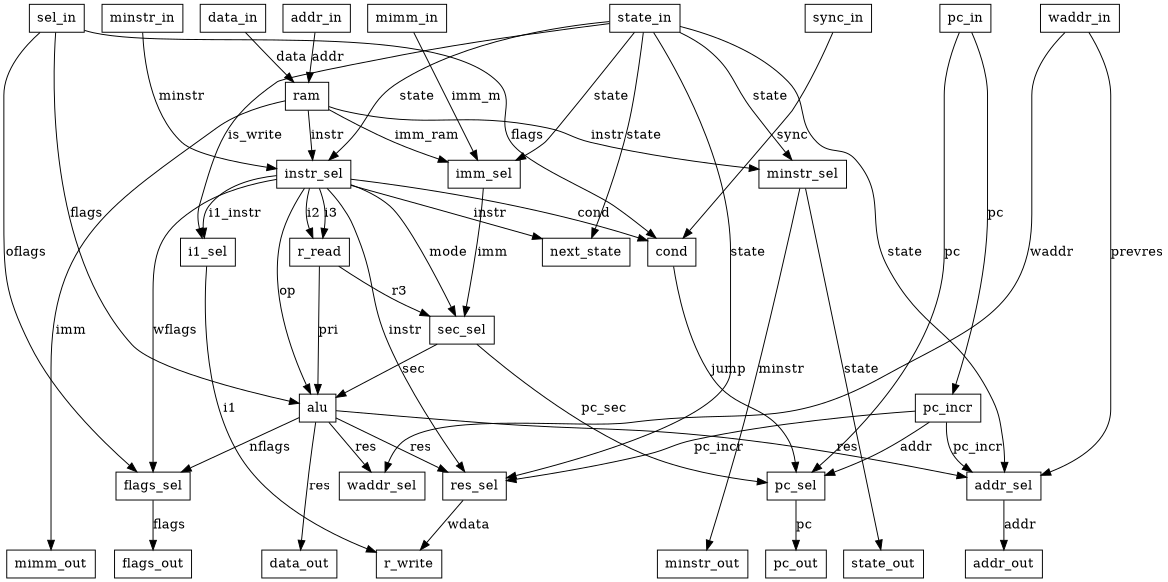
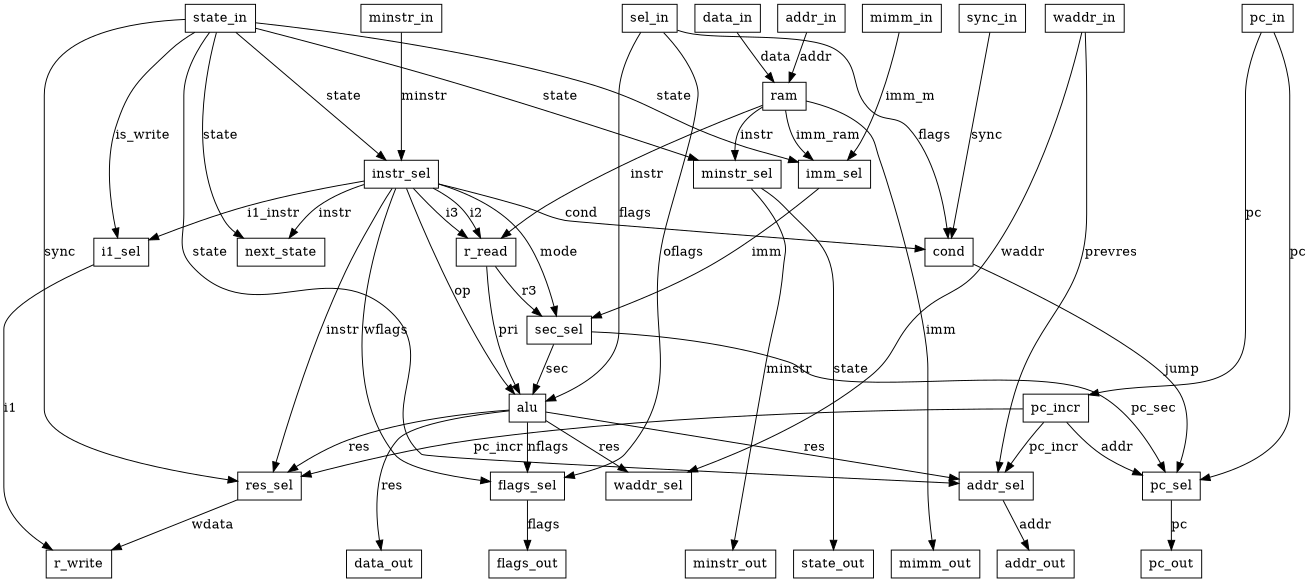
(310, 130) -> (632, 161)
(748, 252) -> (60, 252)
